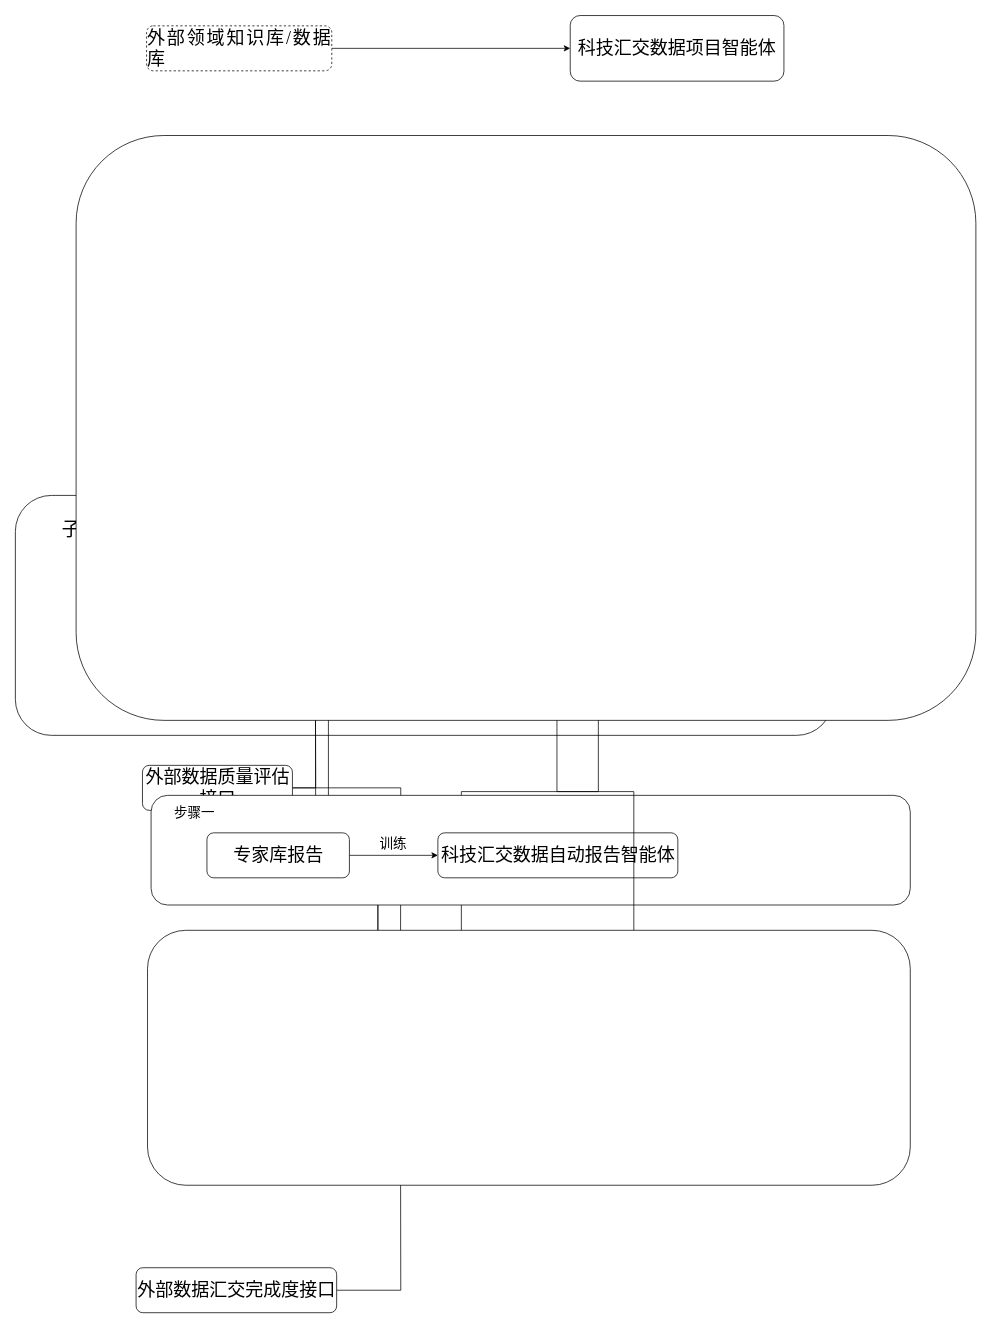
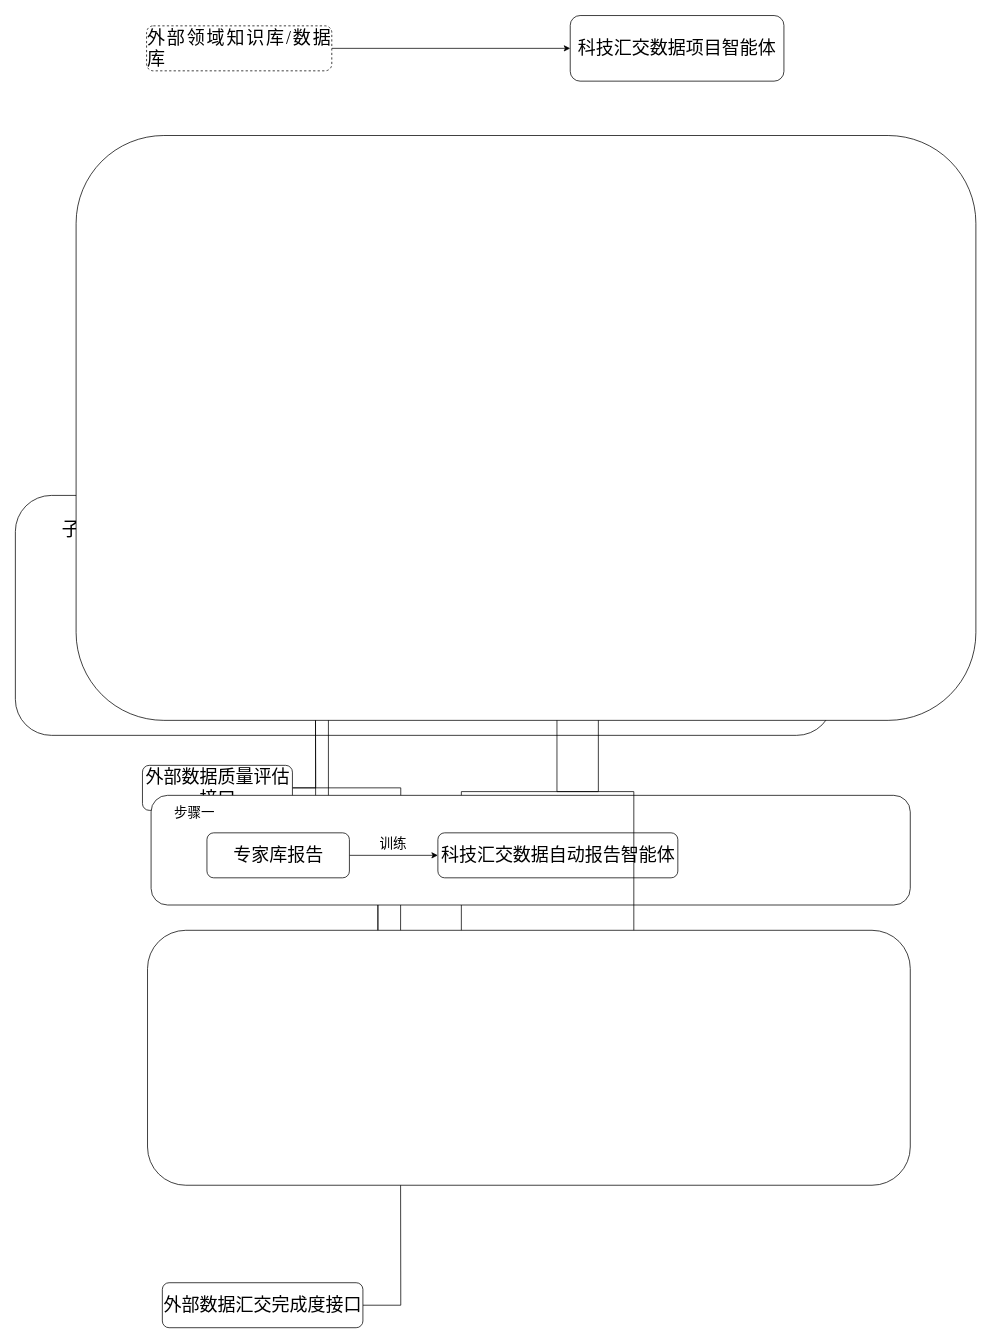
(236, 1290) -> (263, 1305)
